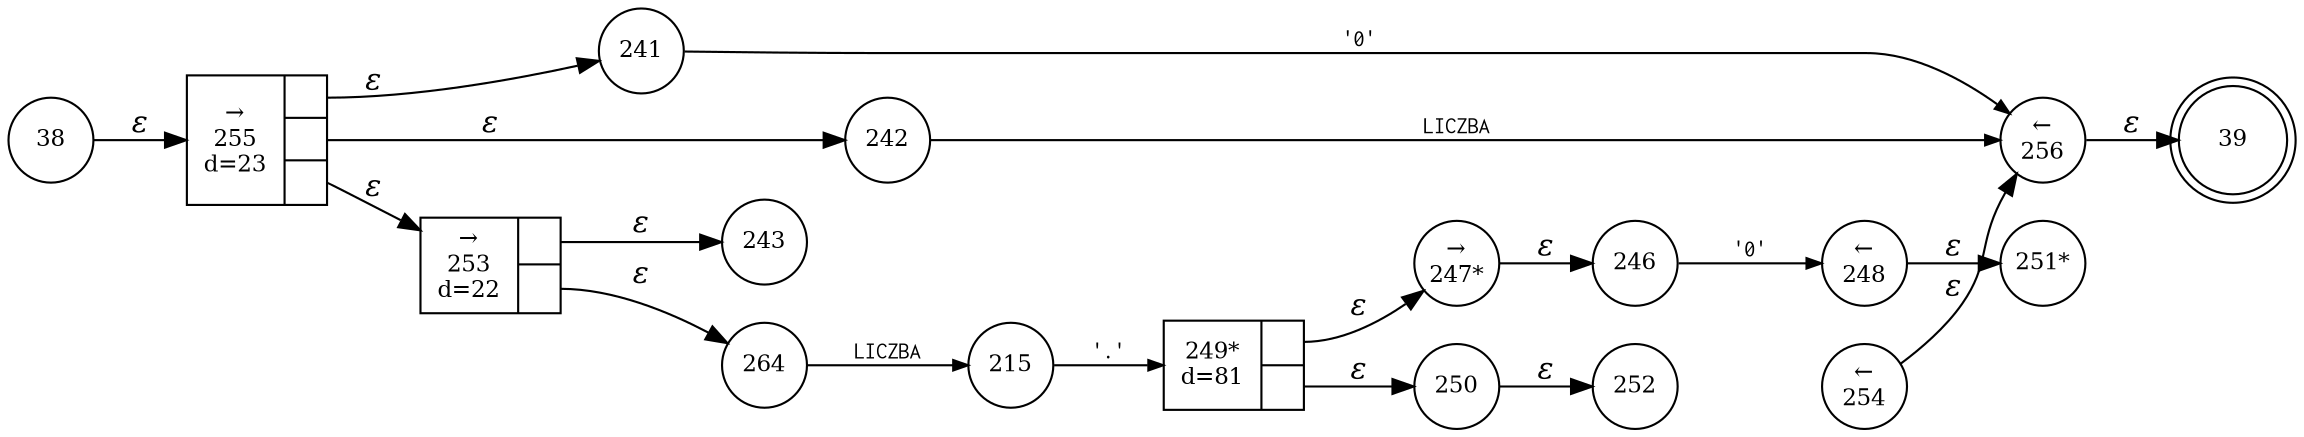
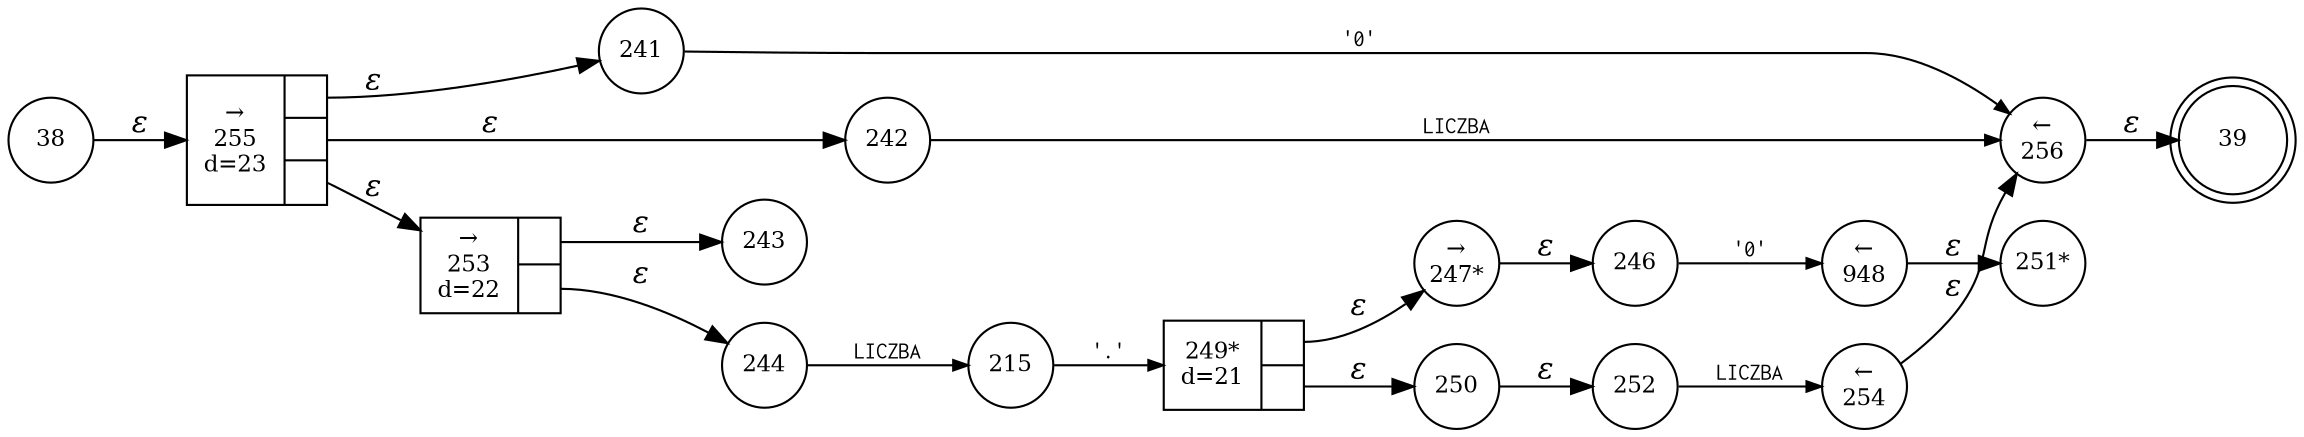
(1865, 263) -> (1865, 263)
(765, 365) -> (765, 365)
(1213, 377) -> (1213, 377)
none -> (1742, 386)
